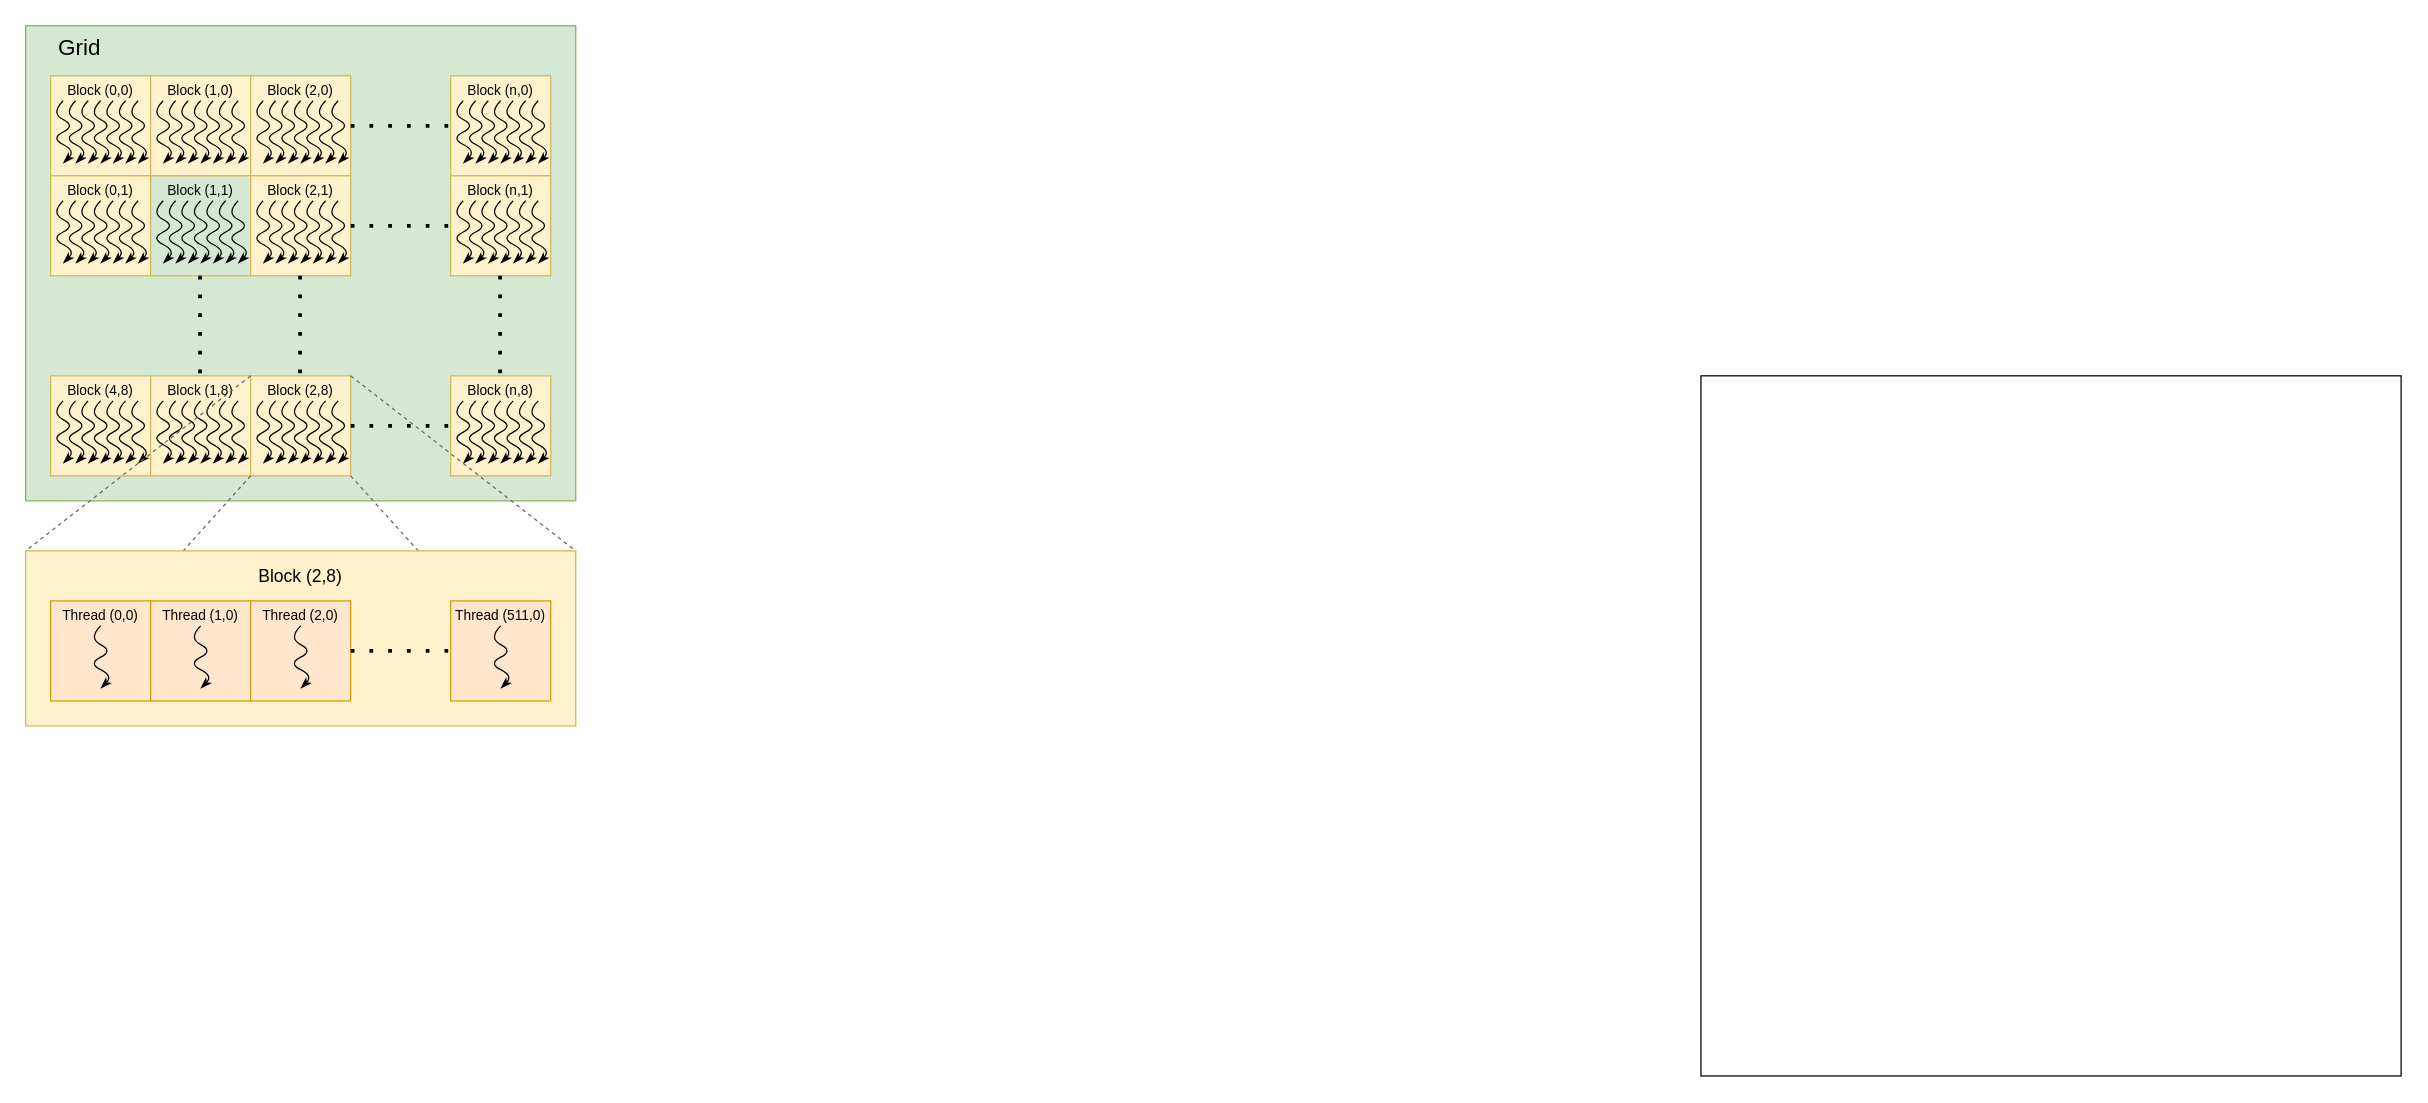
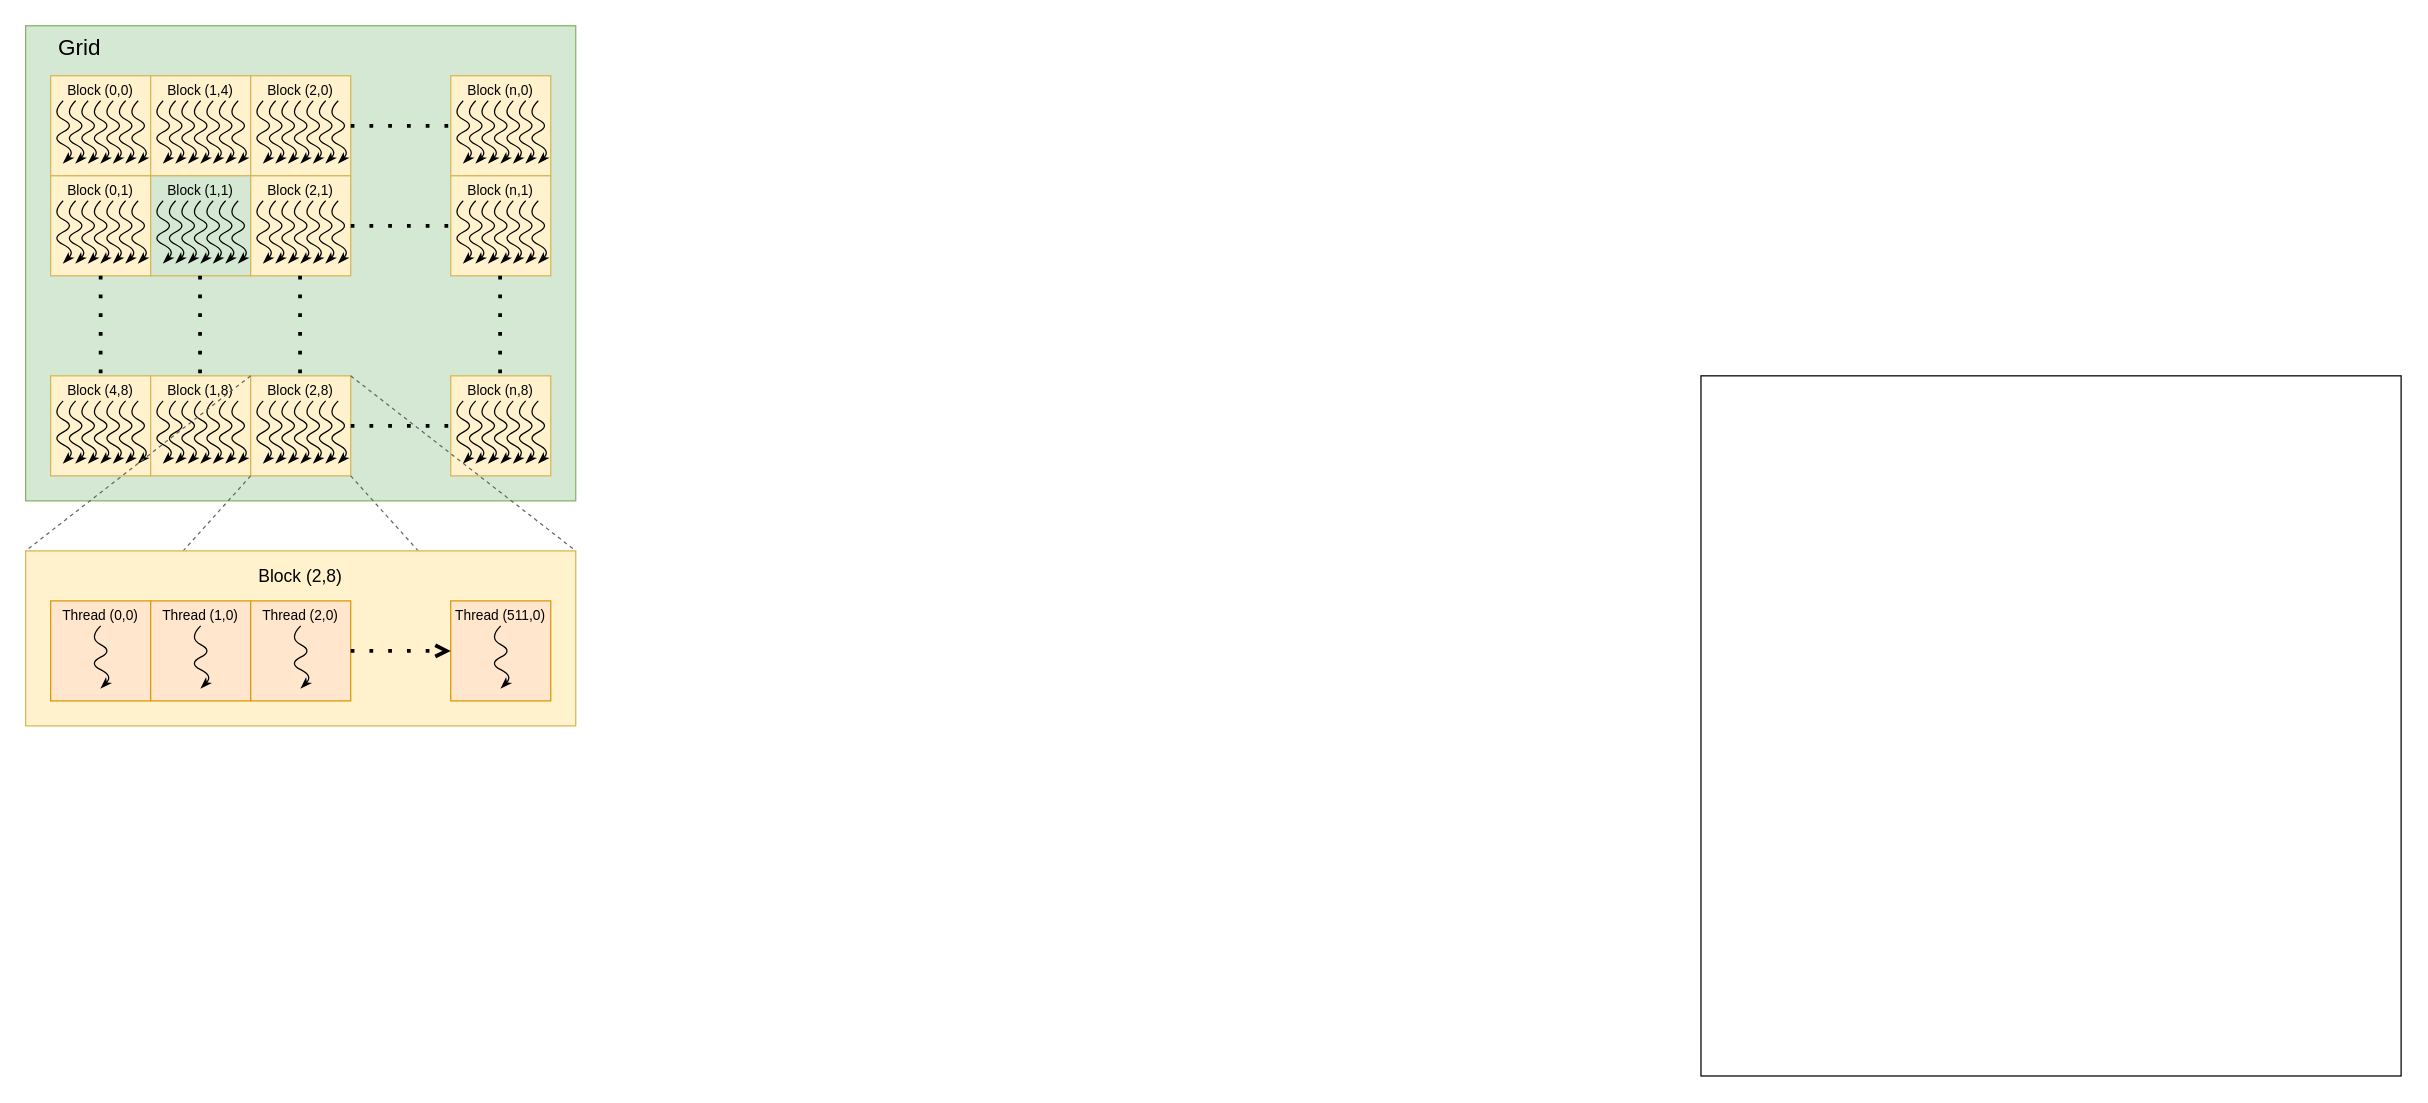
(201, 126) -> (201, 126)
none -> (101, 314)
(443, 651) -> (438, 651)
